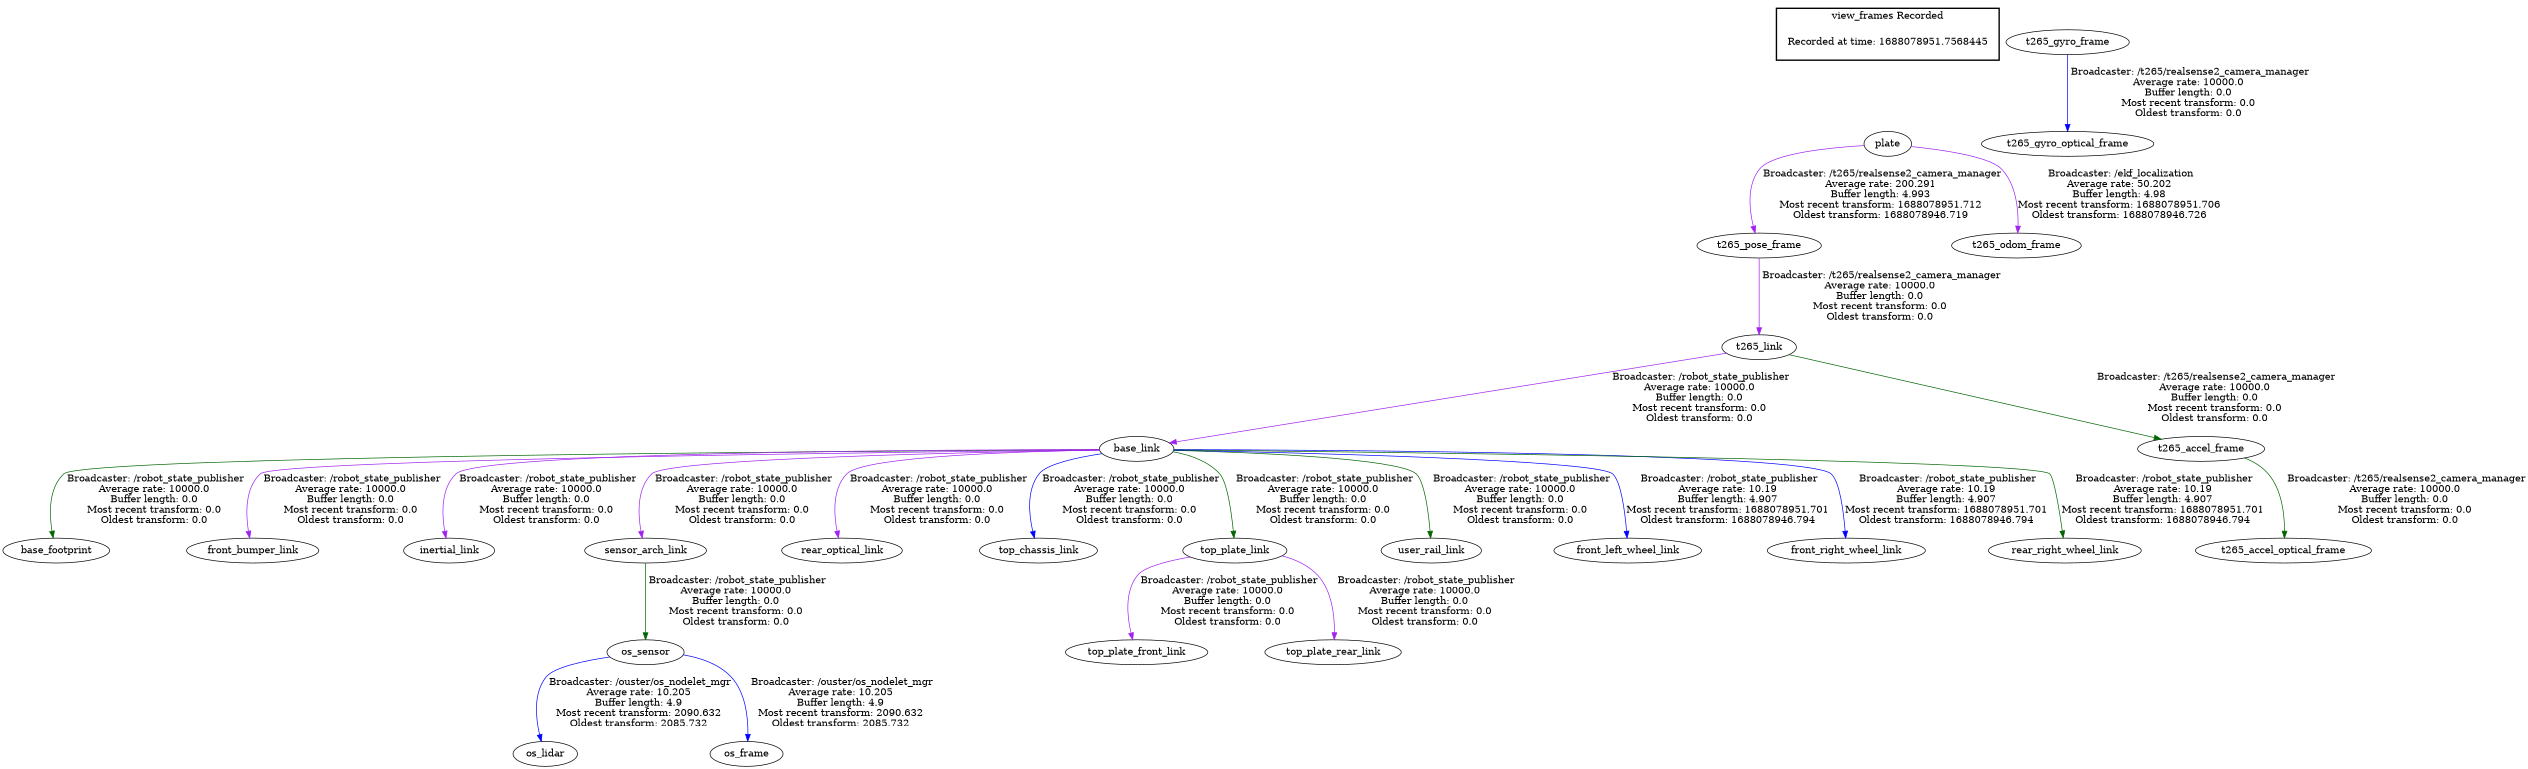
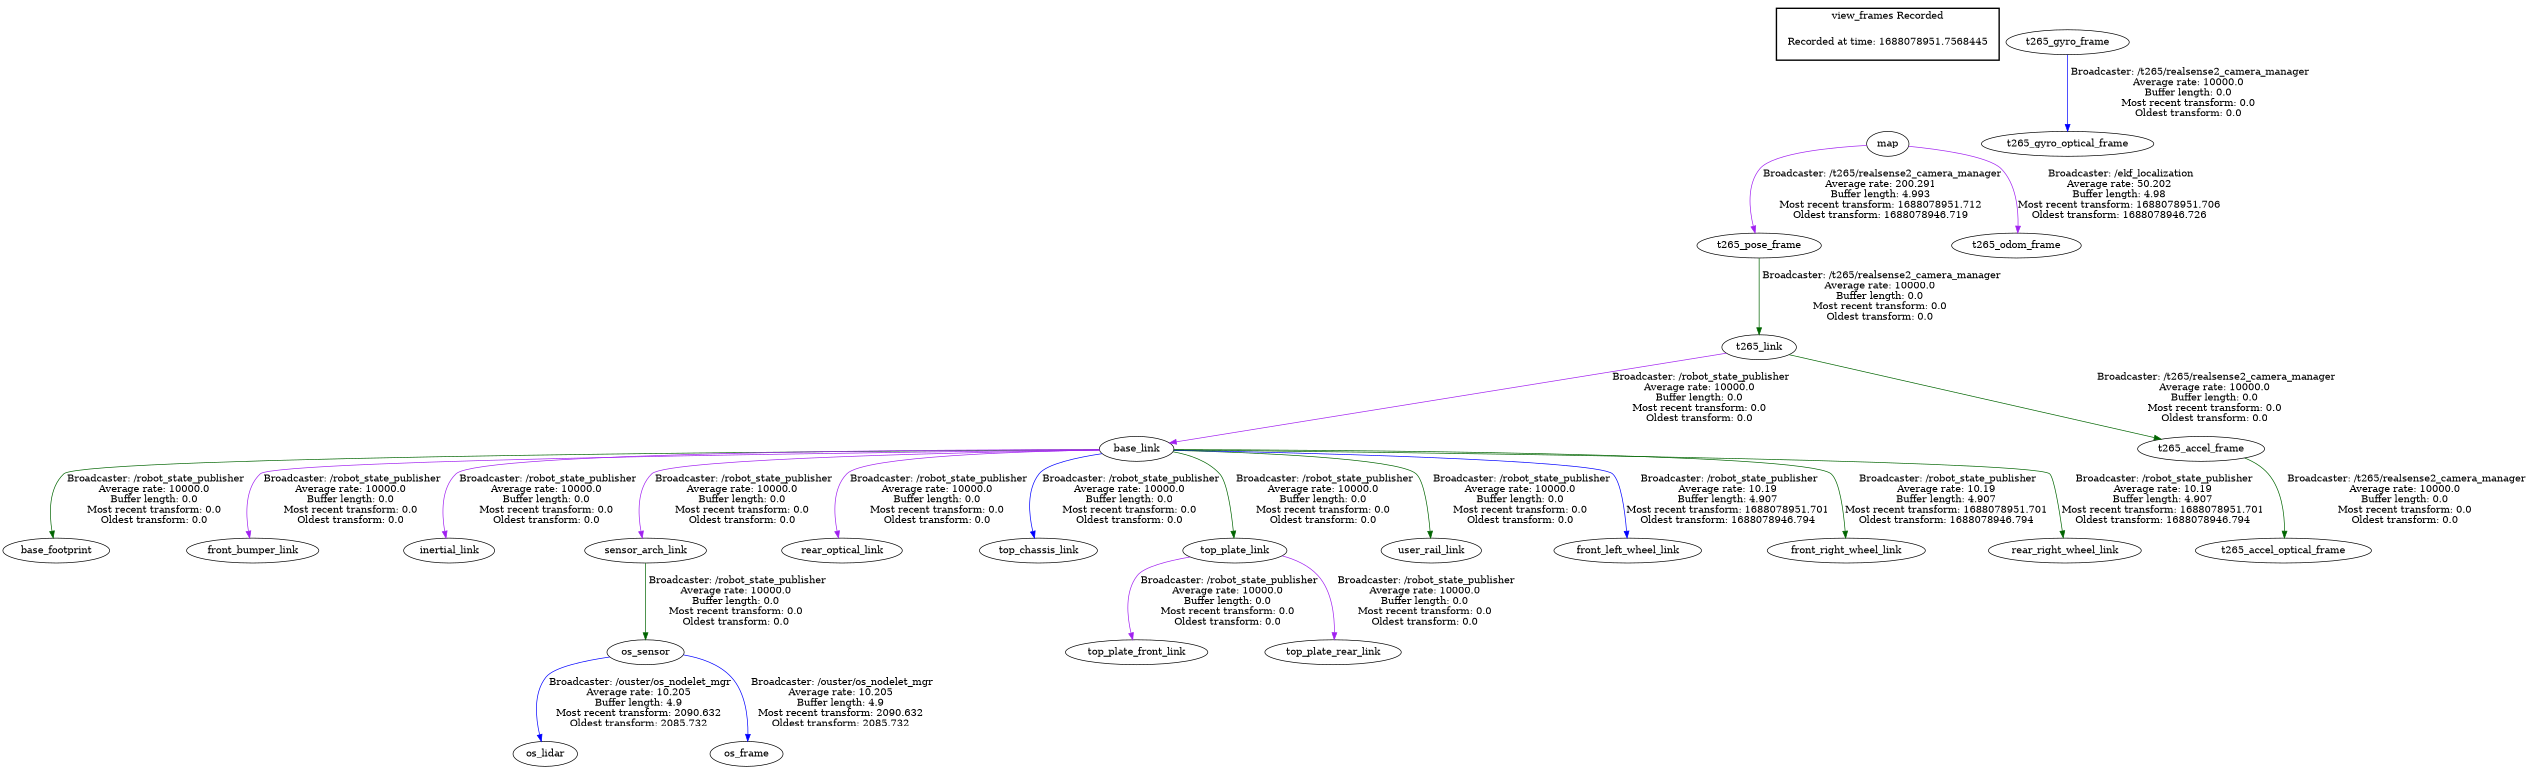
(1888, 144) -> (1888, 144)
(1759, 293) -> (1759, 293)
(1533, 454) -> (1533, 454)
